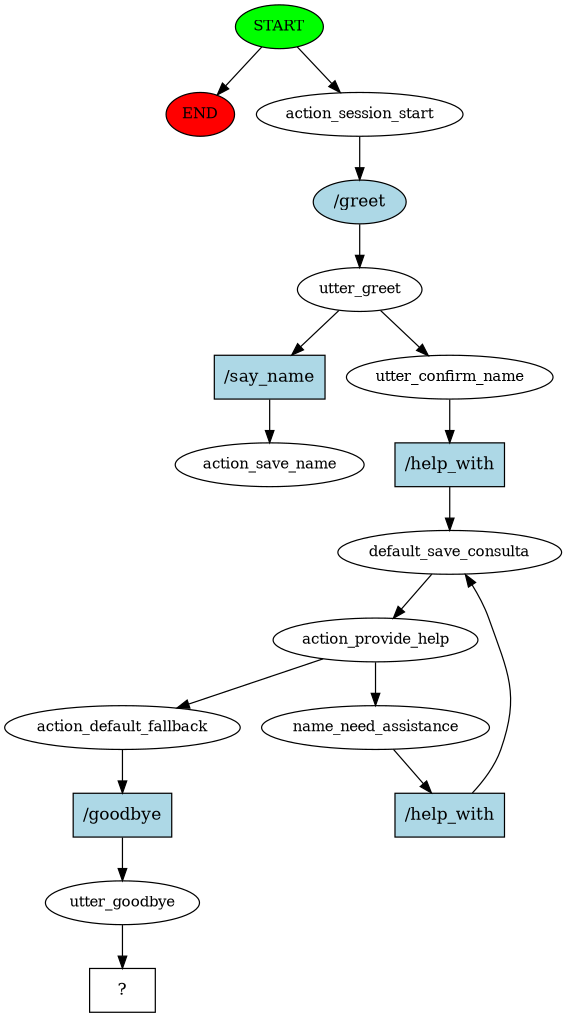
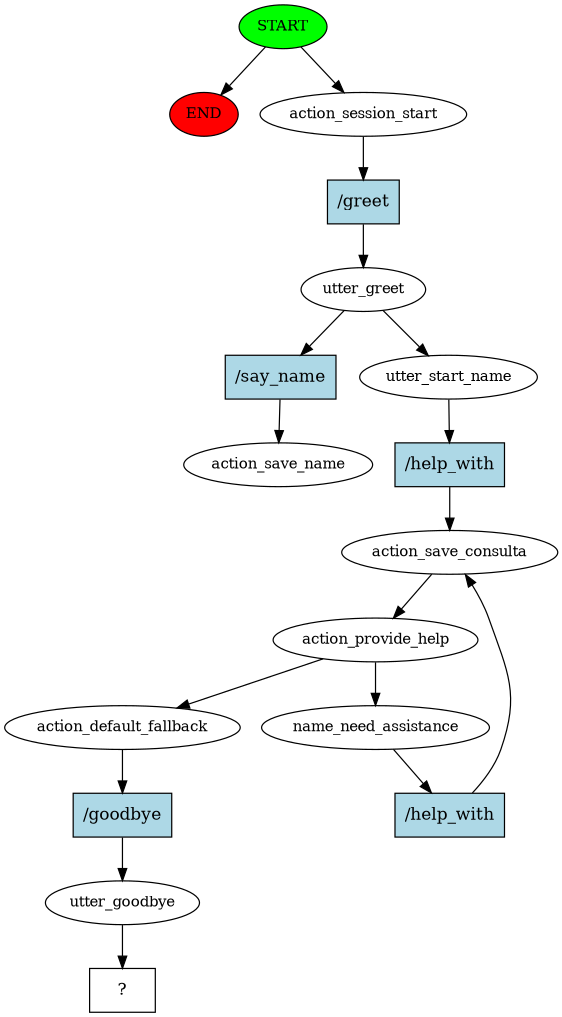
(360, 202) -> (363, 202)
(450, 377) -> (449, 377)
(450, 552) -> (450, 552)
